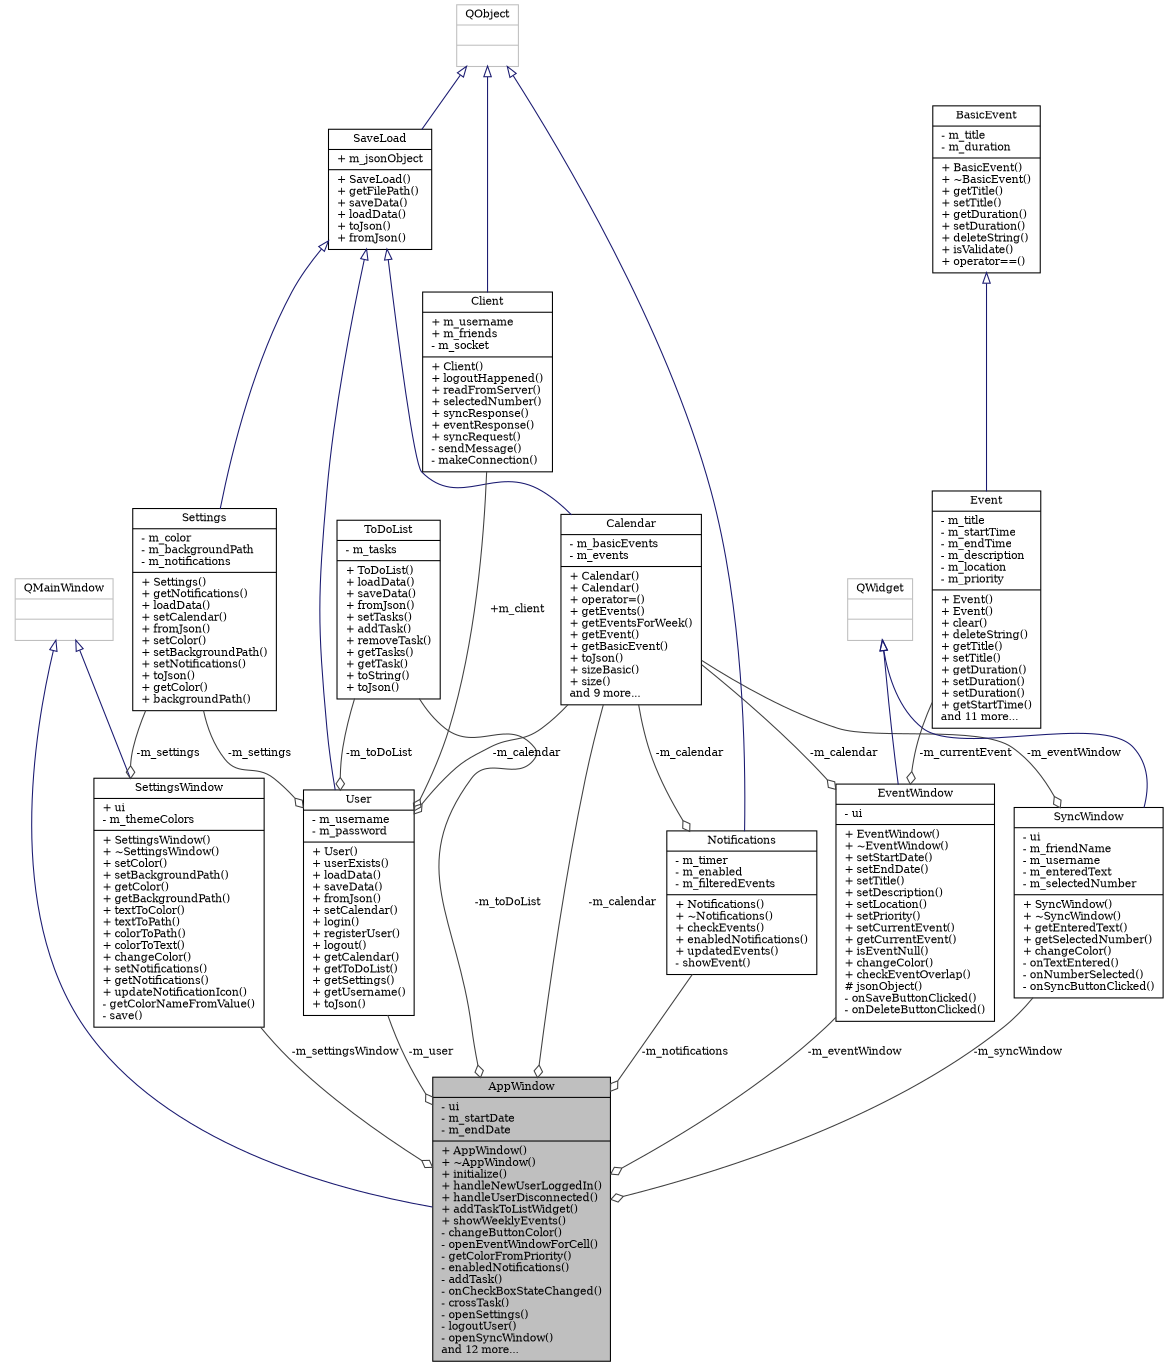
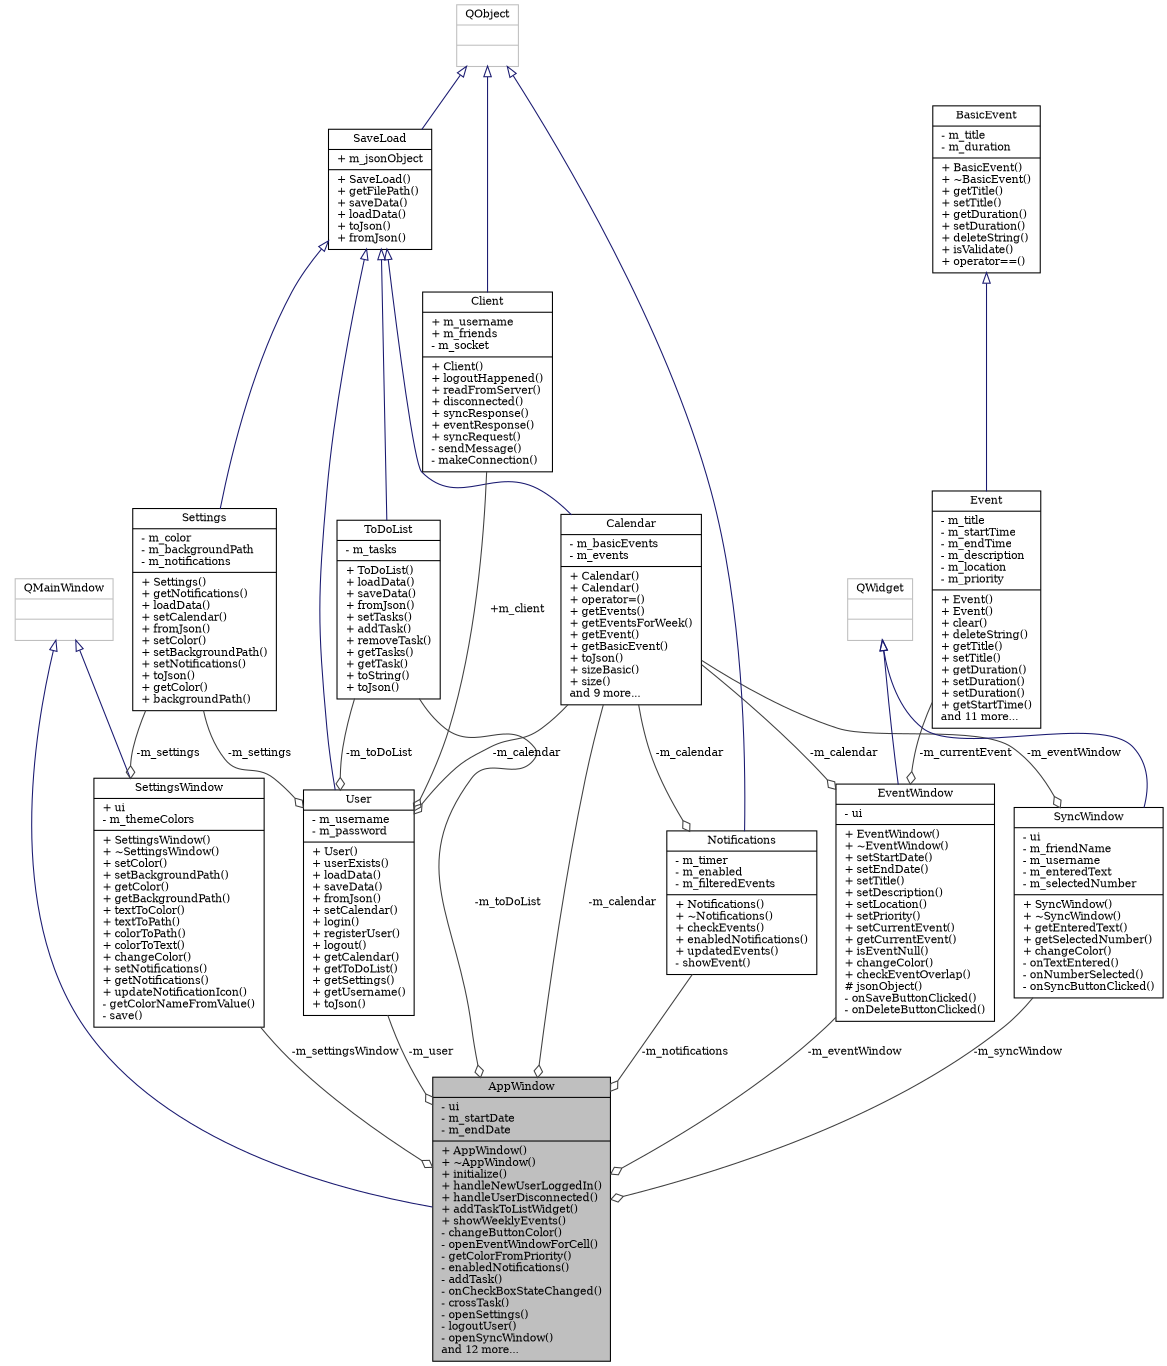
none -> (384, 390)
(486, 402) -> (477, 402)
